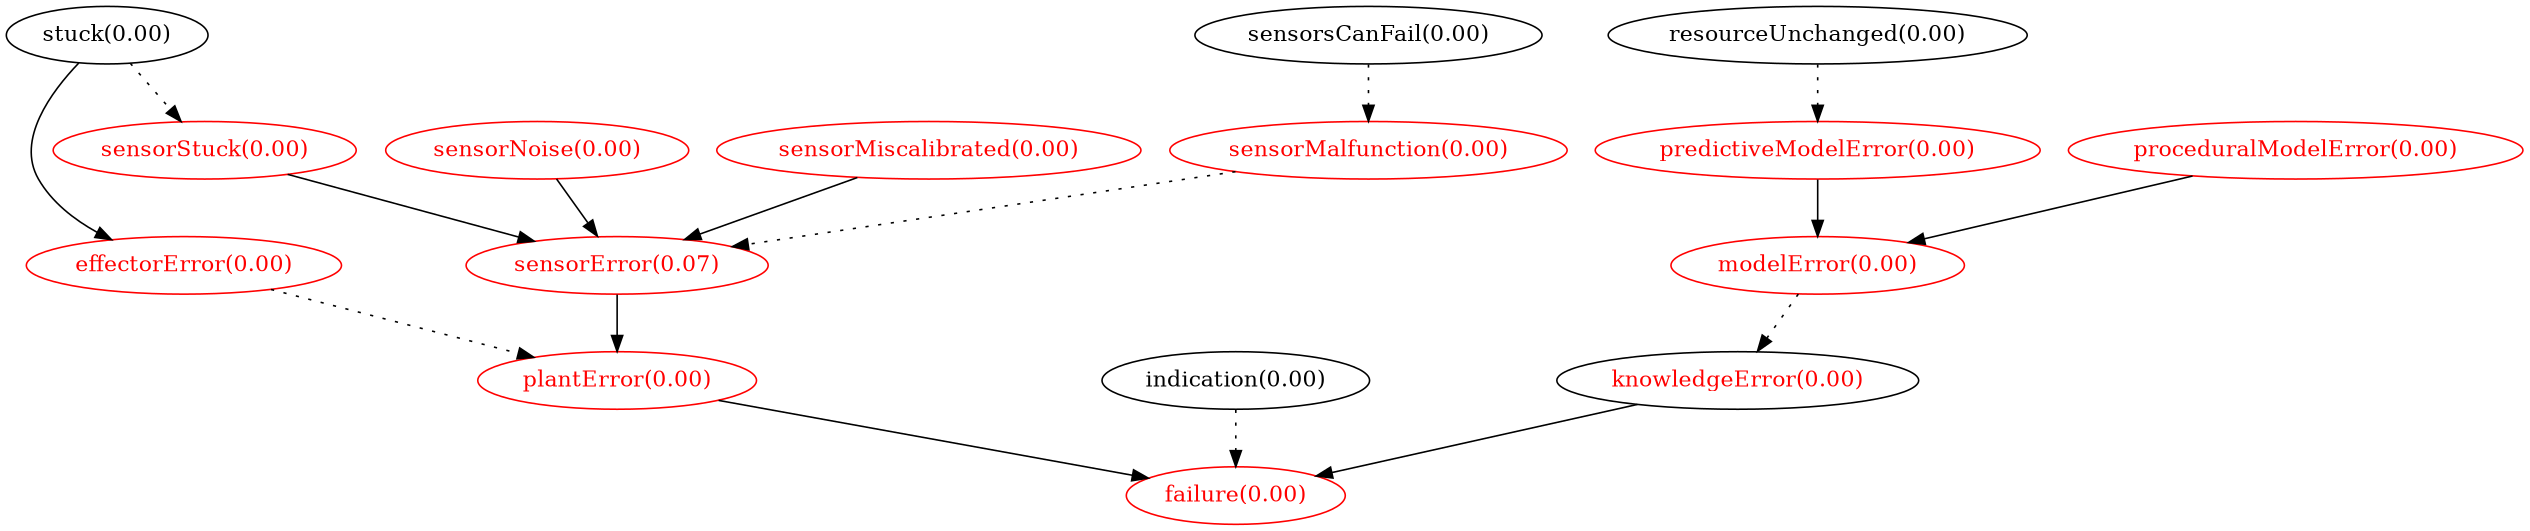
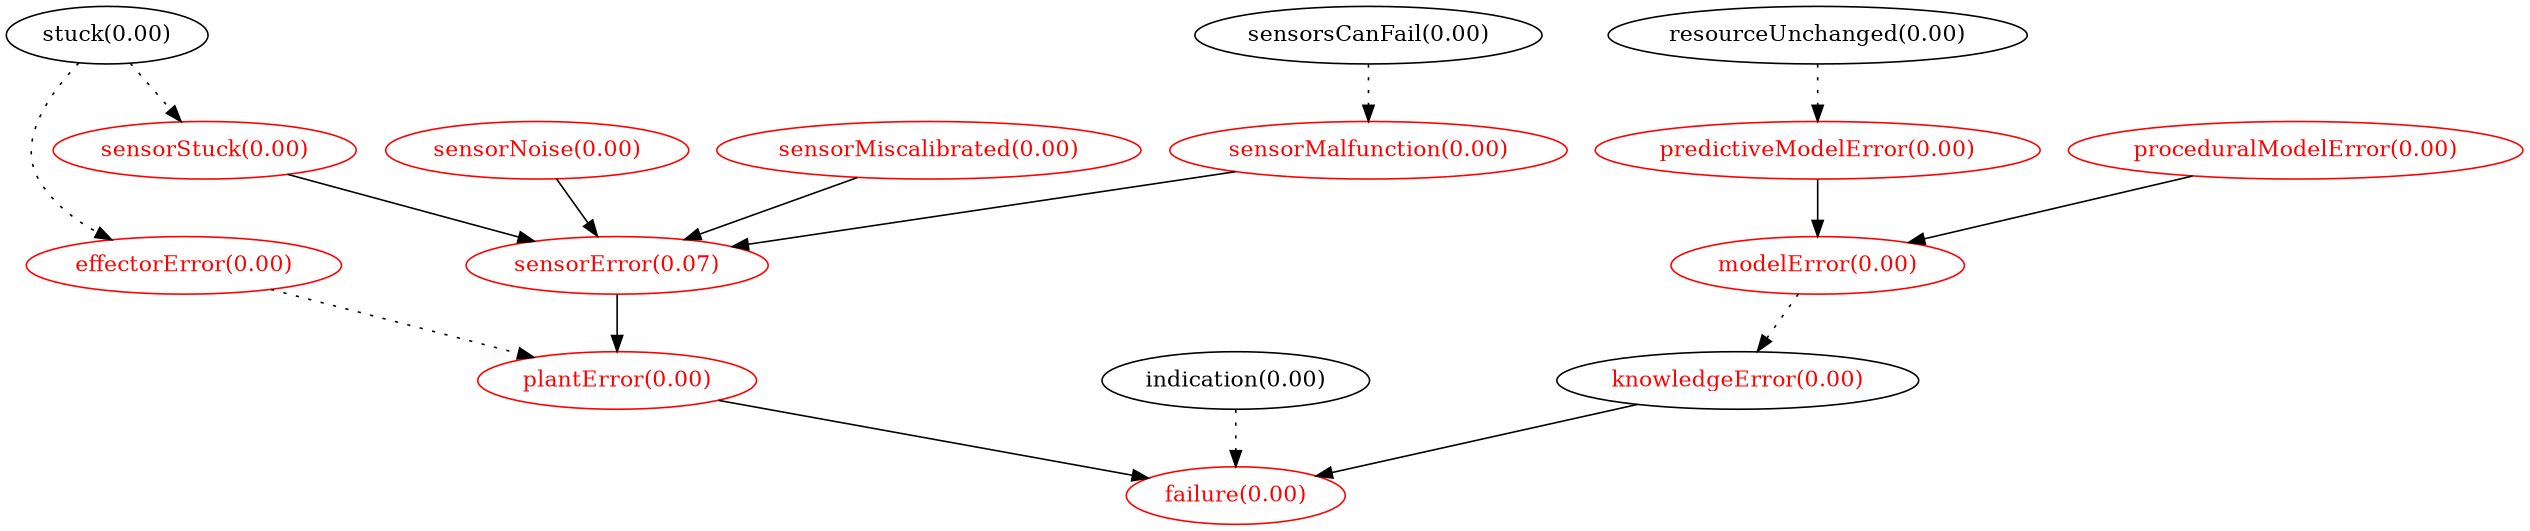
(32, 155) -> (32, 155)
(992, 208) -> (992, 208)
